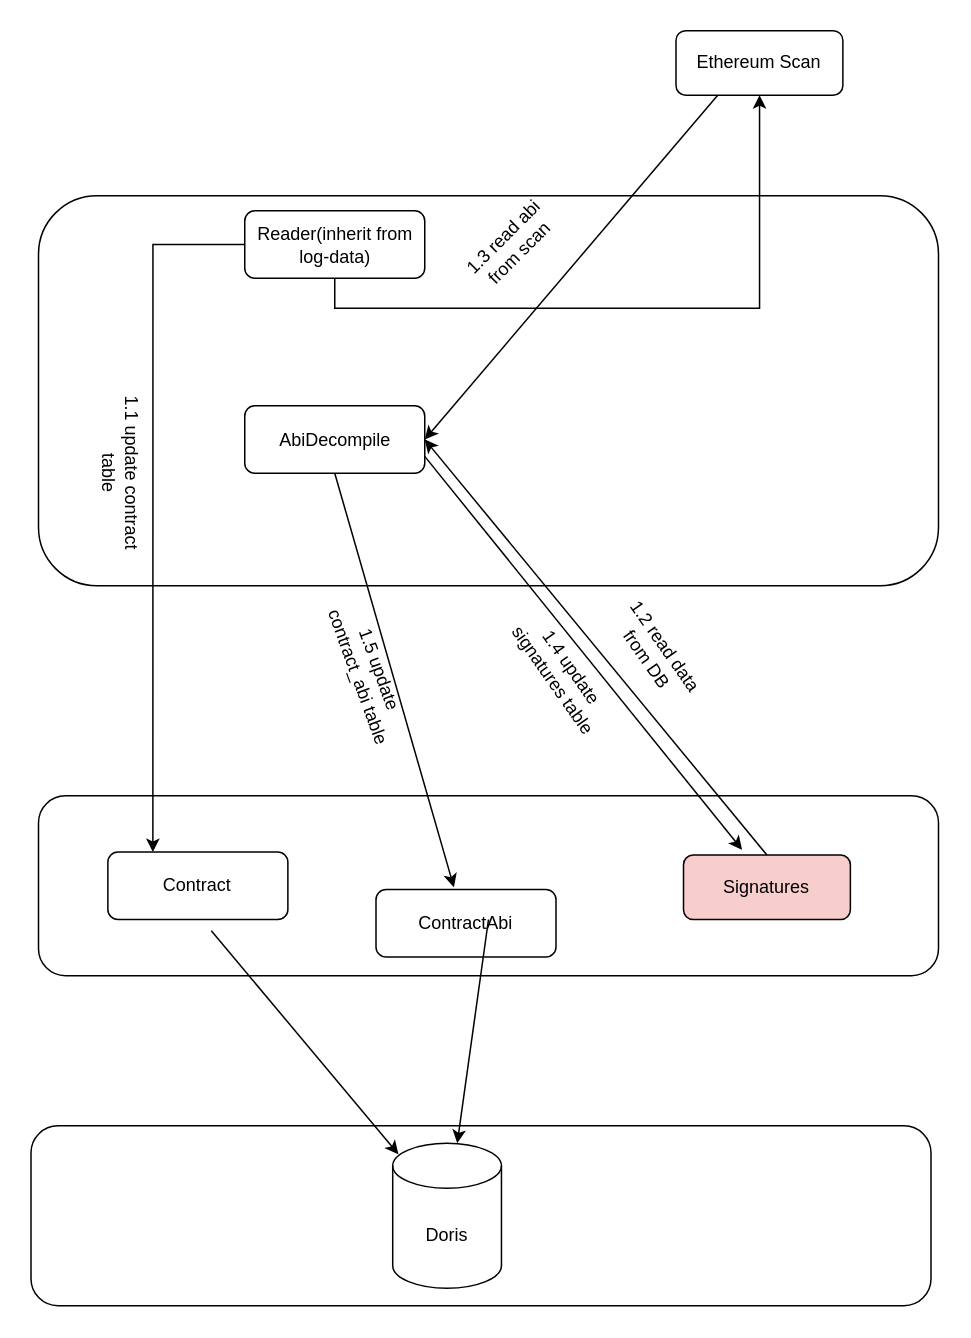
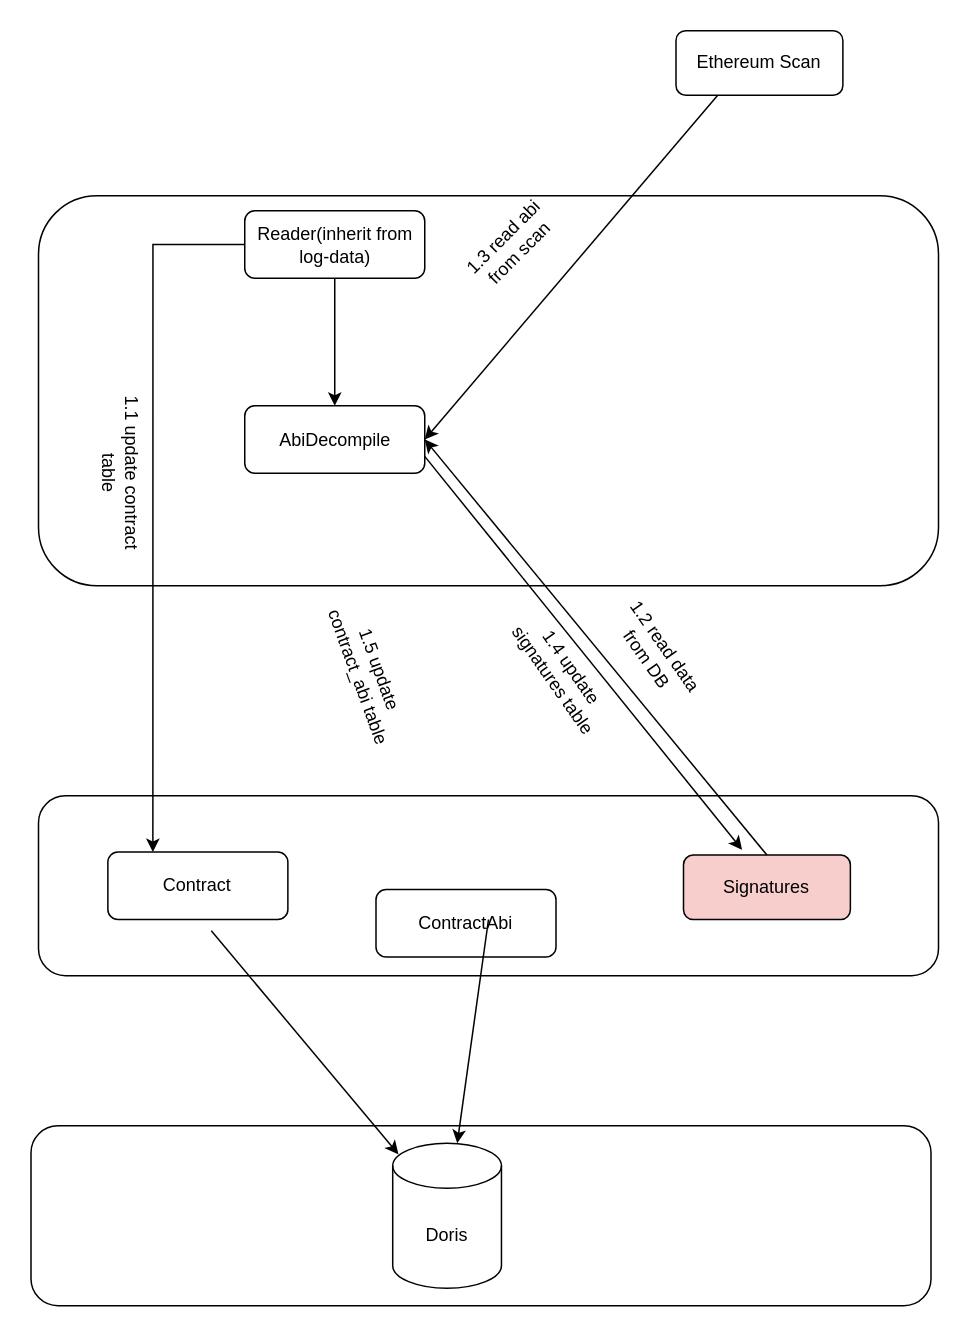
(647, 308) -> (335, 351)
(393, 675) -> none
